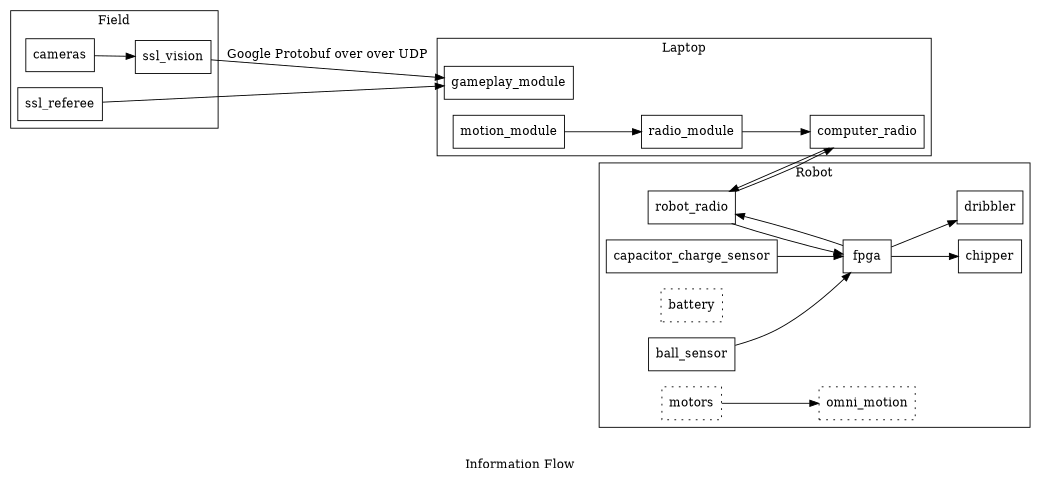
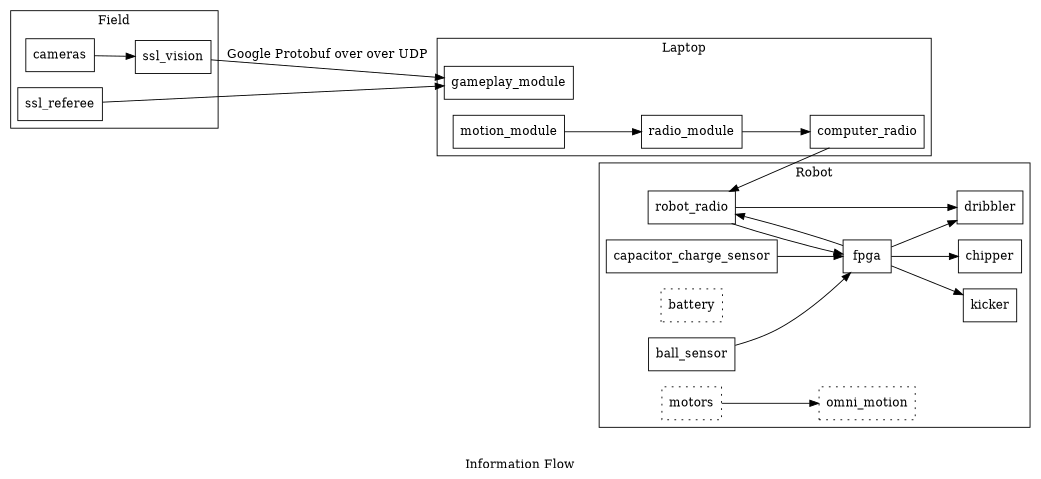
(781, 173) -> (842, 207)
none -> (990, 305)
